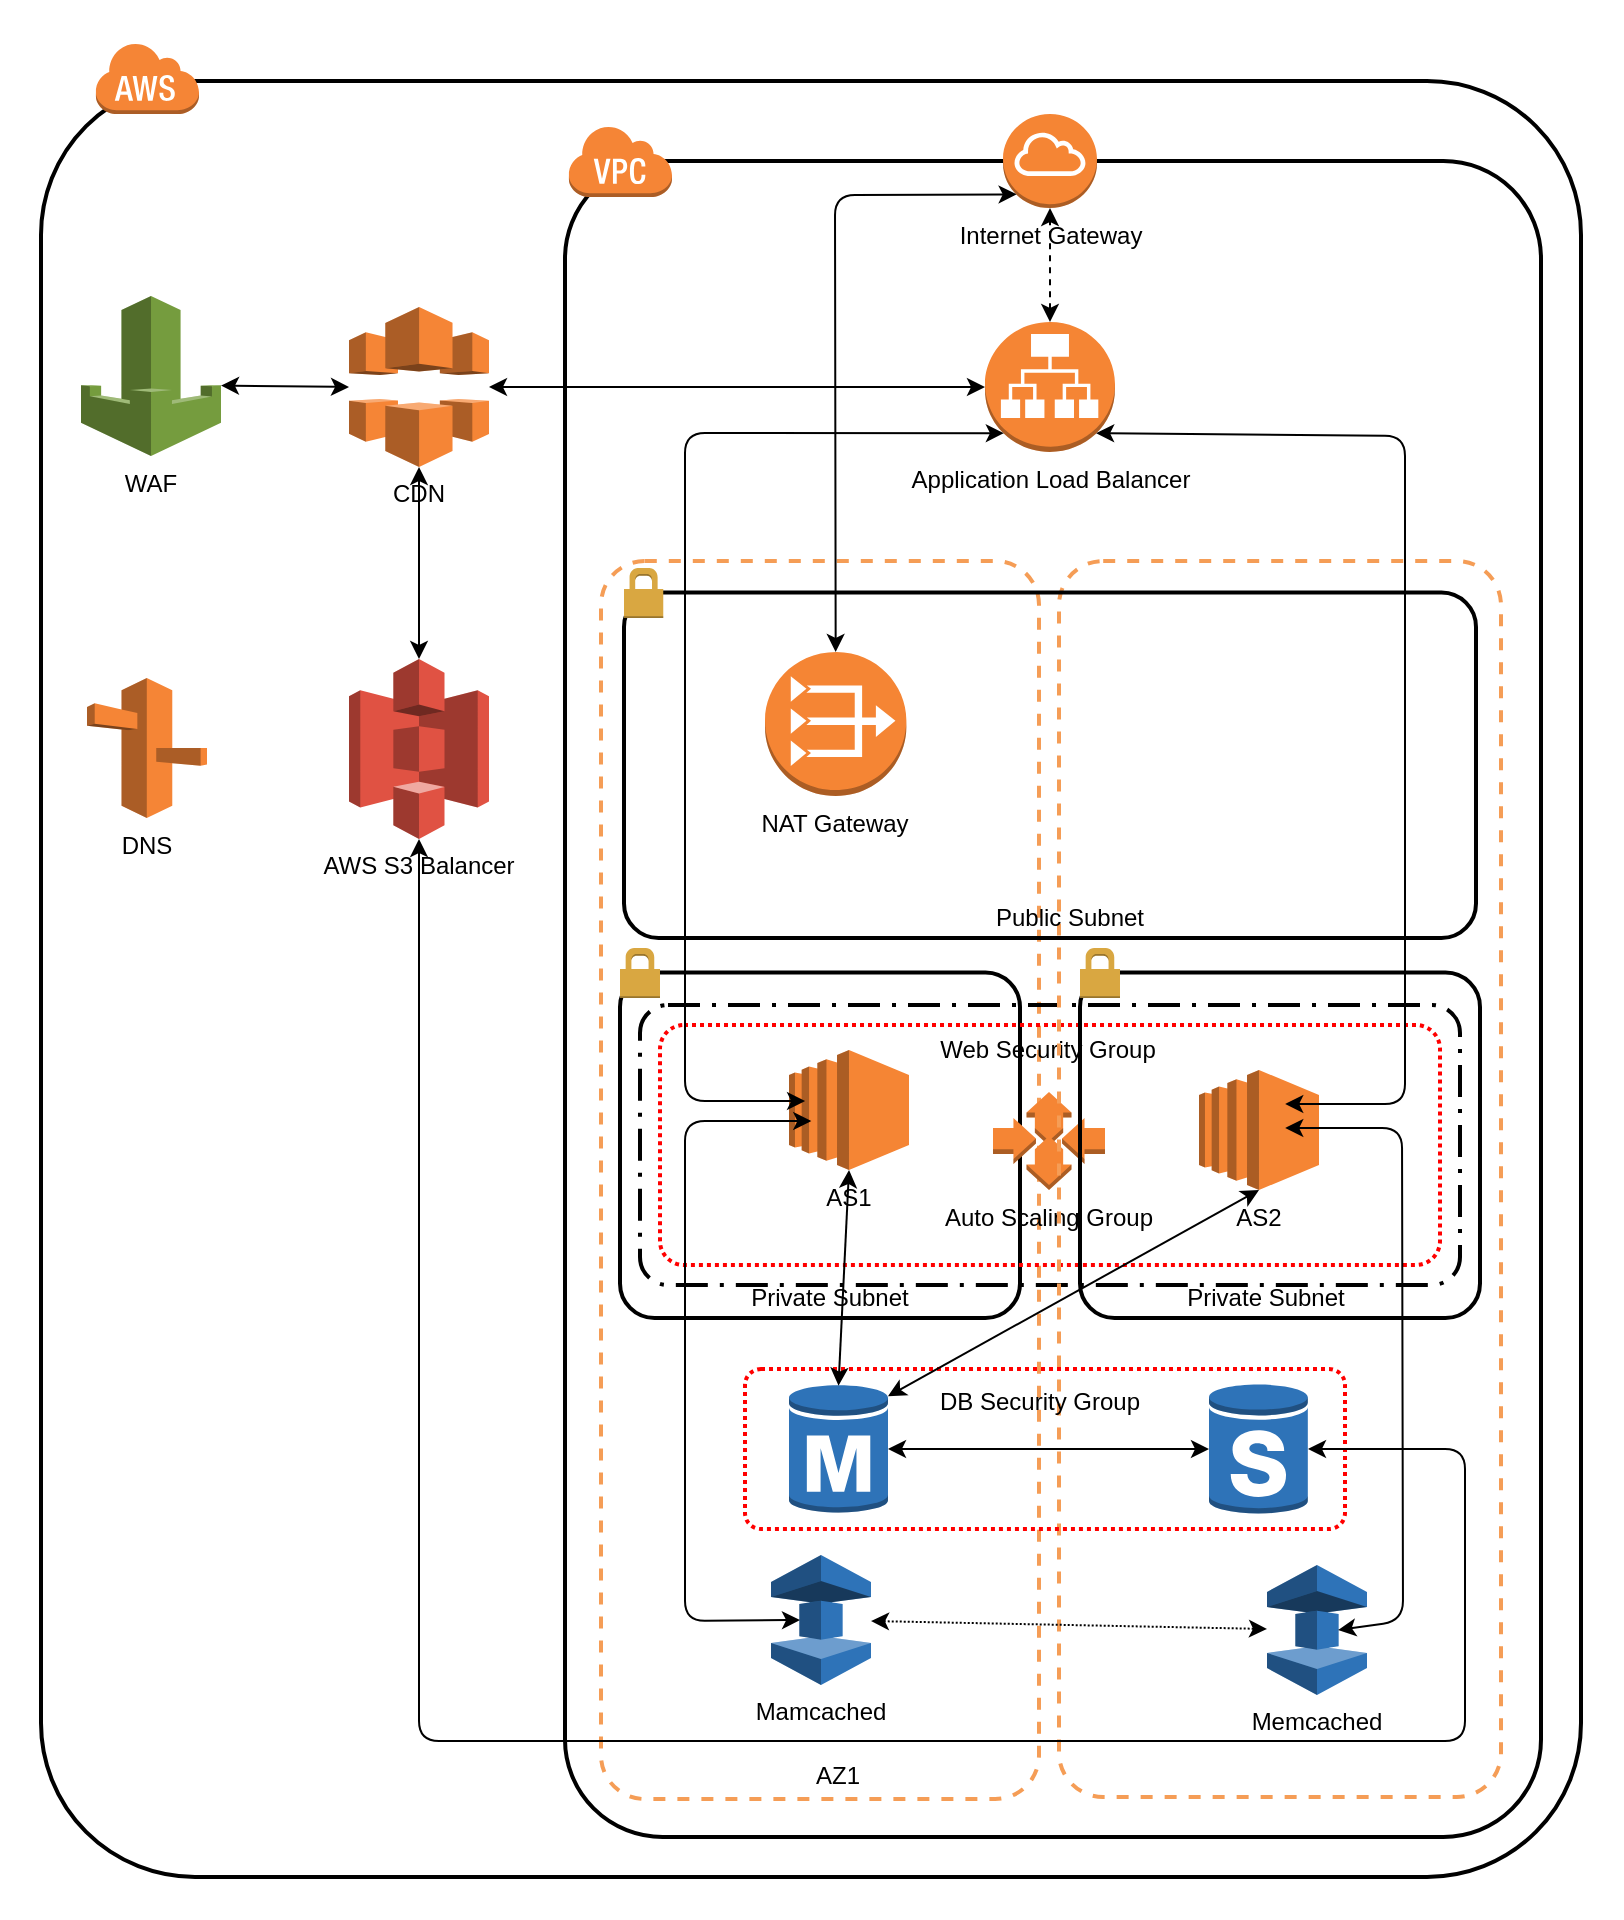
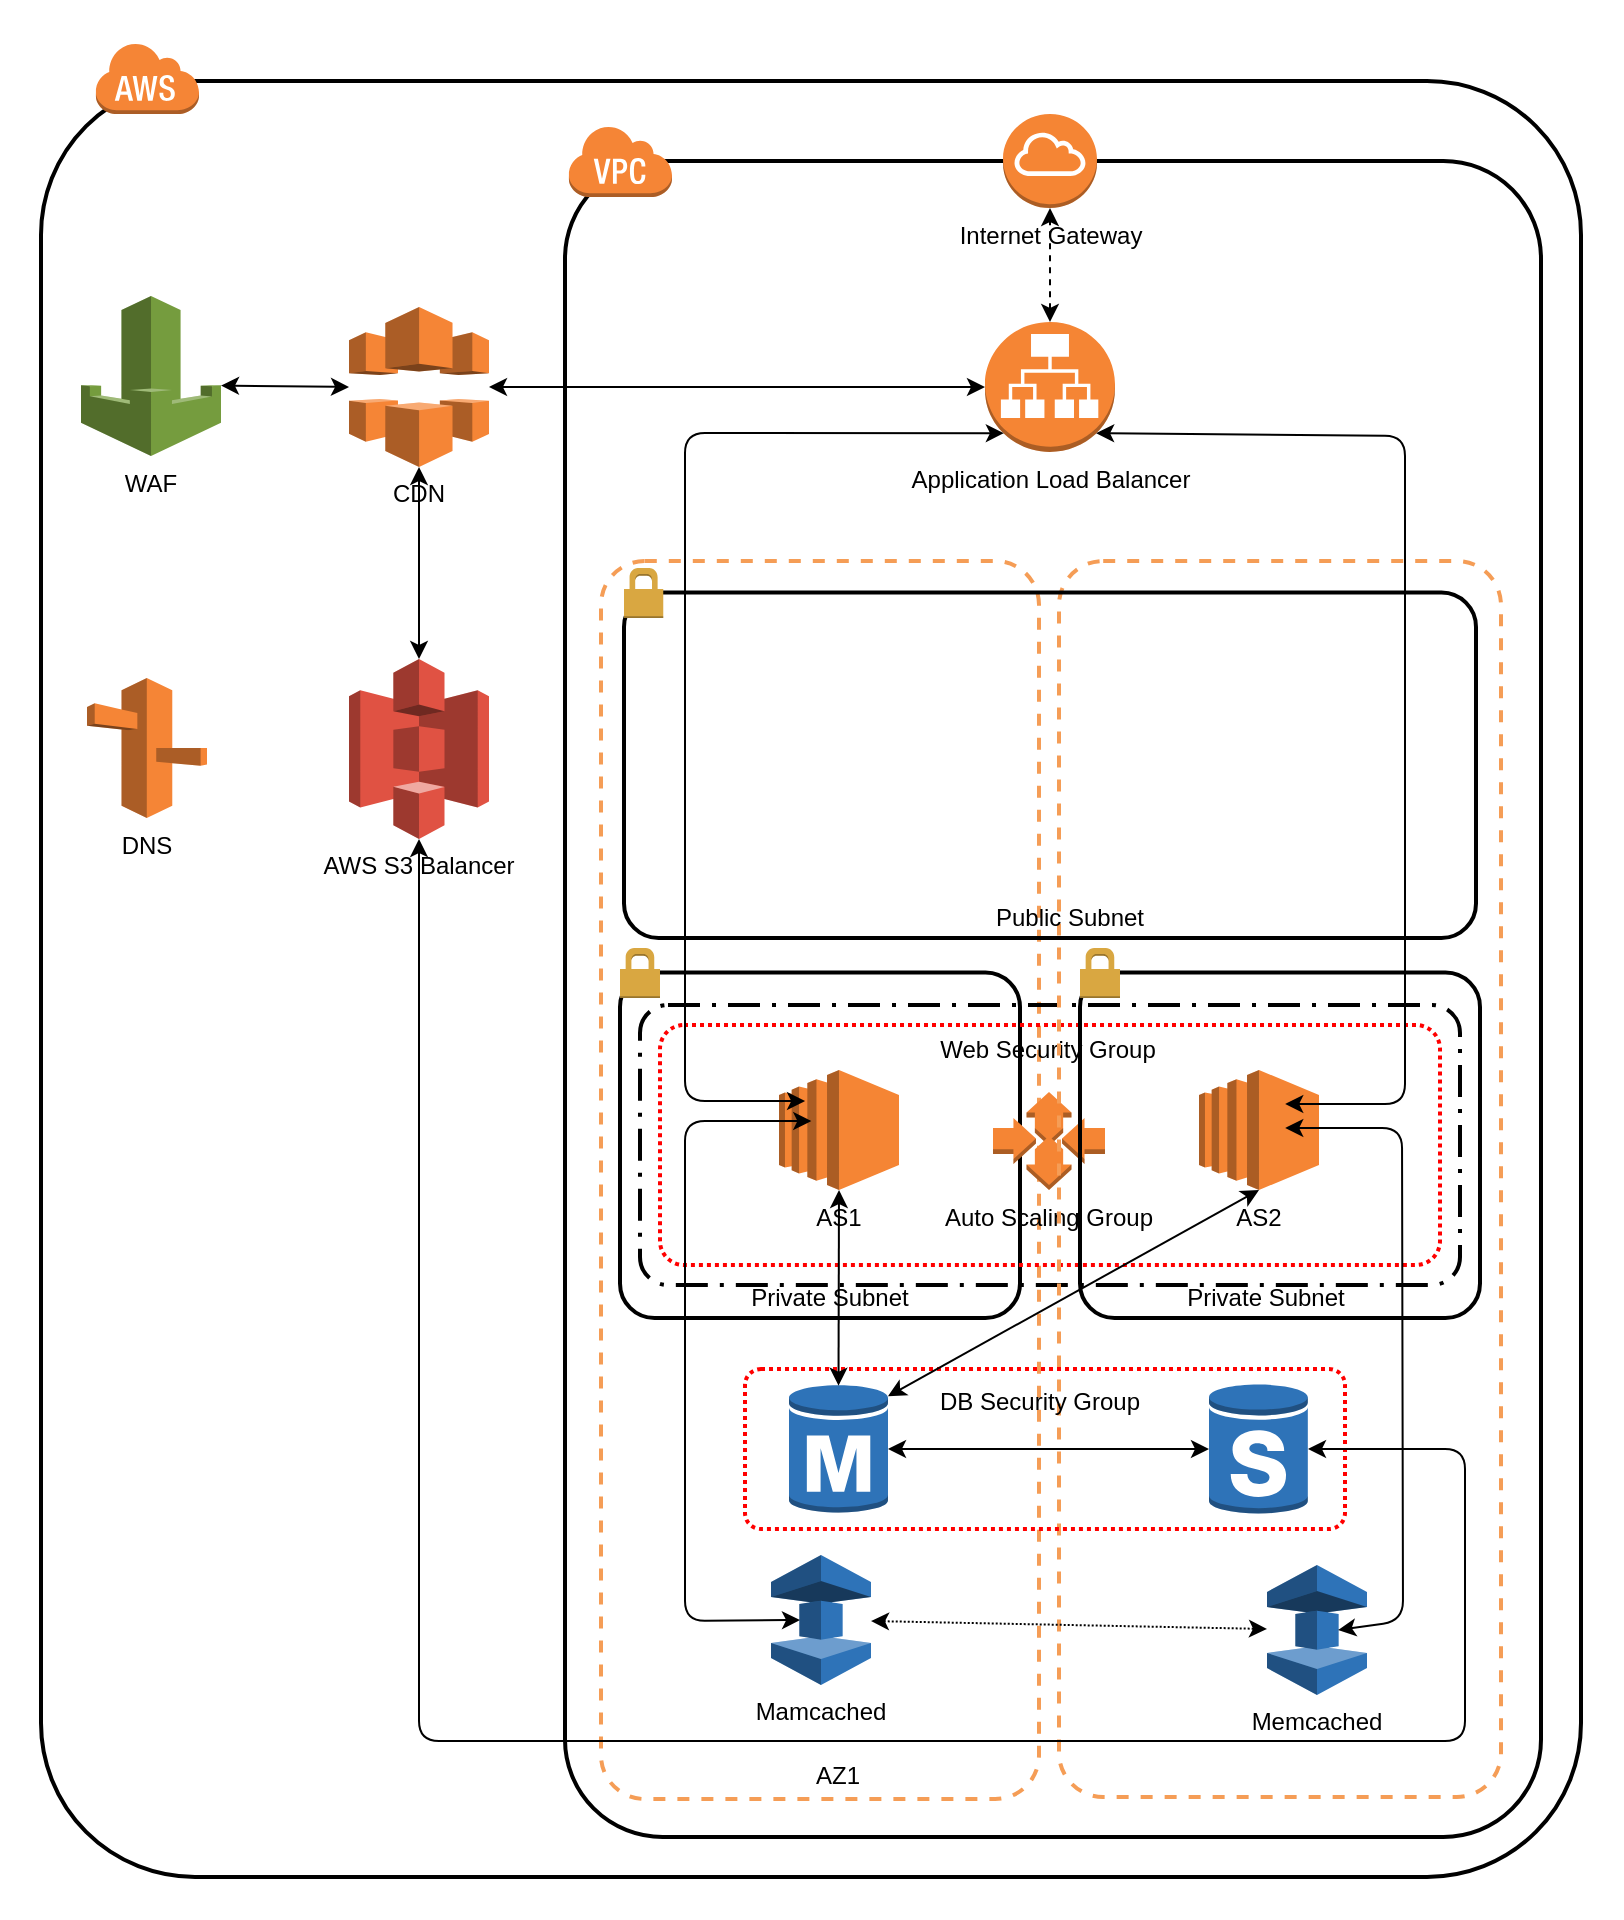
(835, 340) -> none
(836, 724) -> none
(849, 1110) -> (839, 1130)
